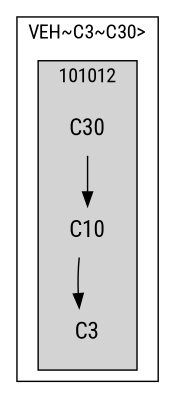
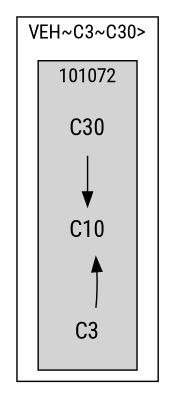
(88, 77) -> (88, 77)
(78, 276) -> (97, 290)
